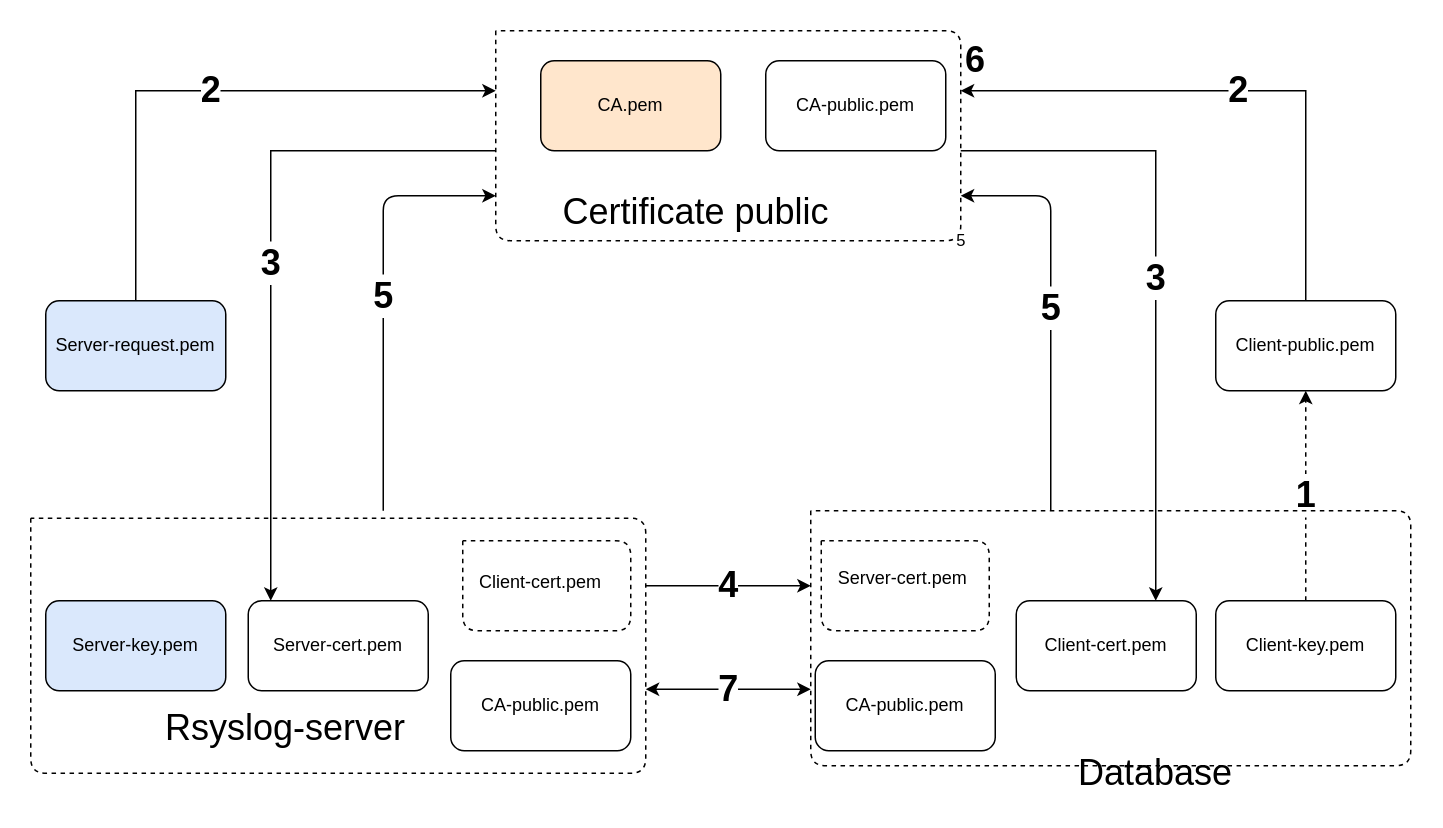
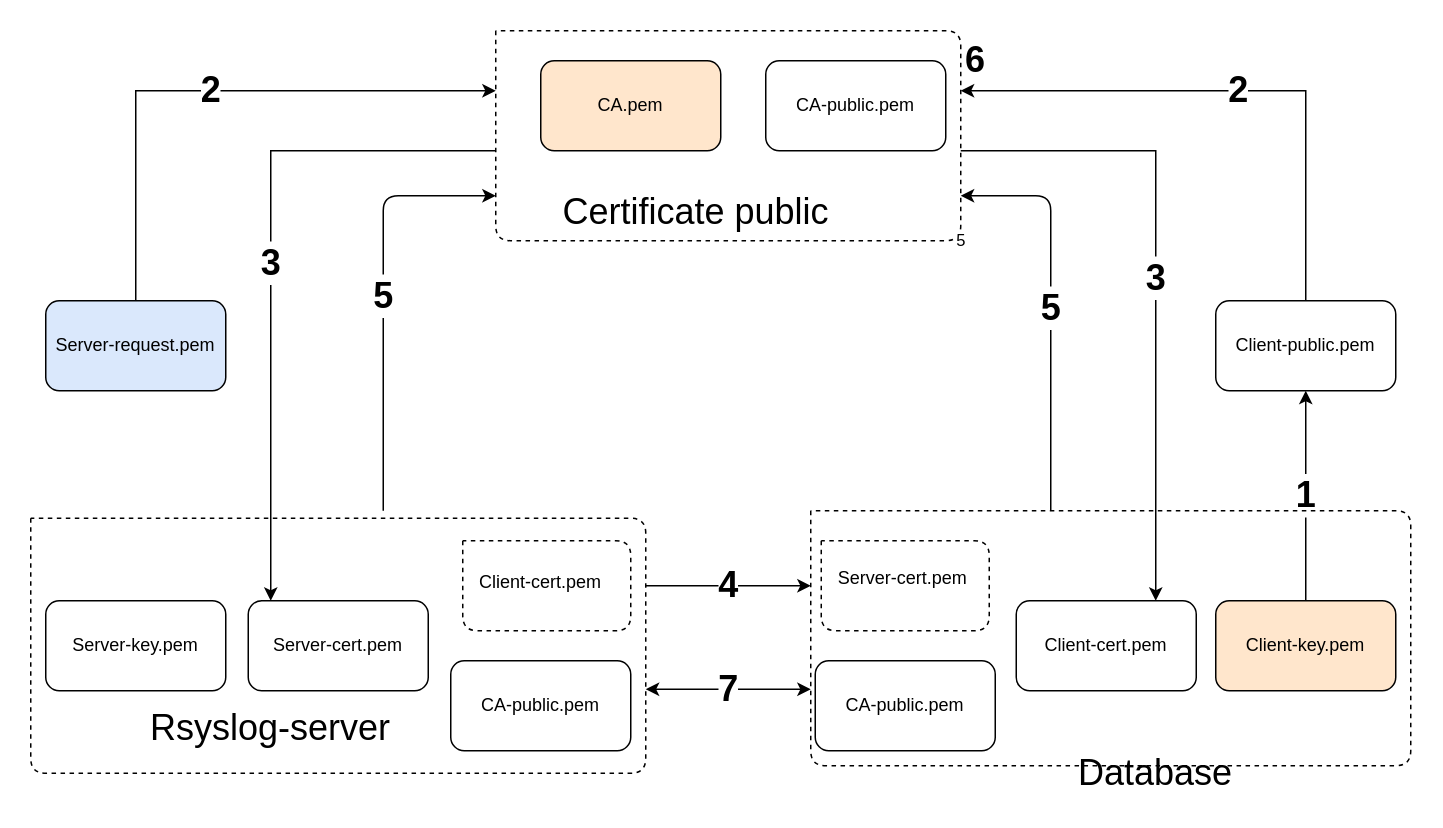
(1306, 558) -> (1306, 558)
(136, 646) -> (136, 646)
(1306, 646) -> (1306, 646)
(286, 728) -> (271, 728)
